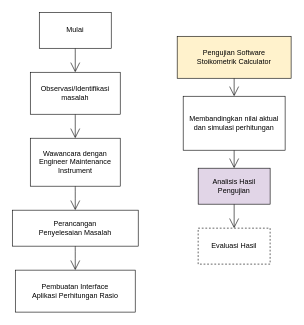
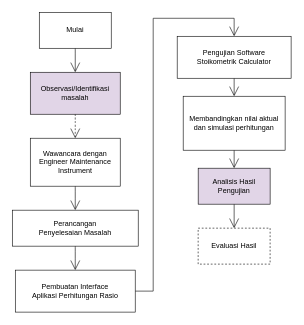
(234, 57) -> (234, 57)
(75, 93) -> (75, 93)
none -> (153, 115)
(75, 125) -> (75, 125)
